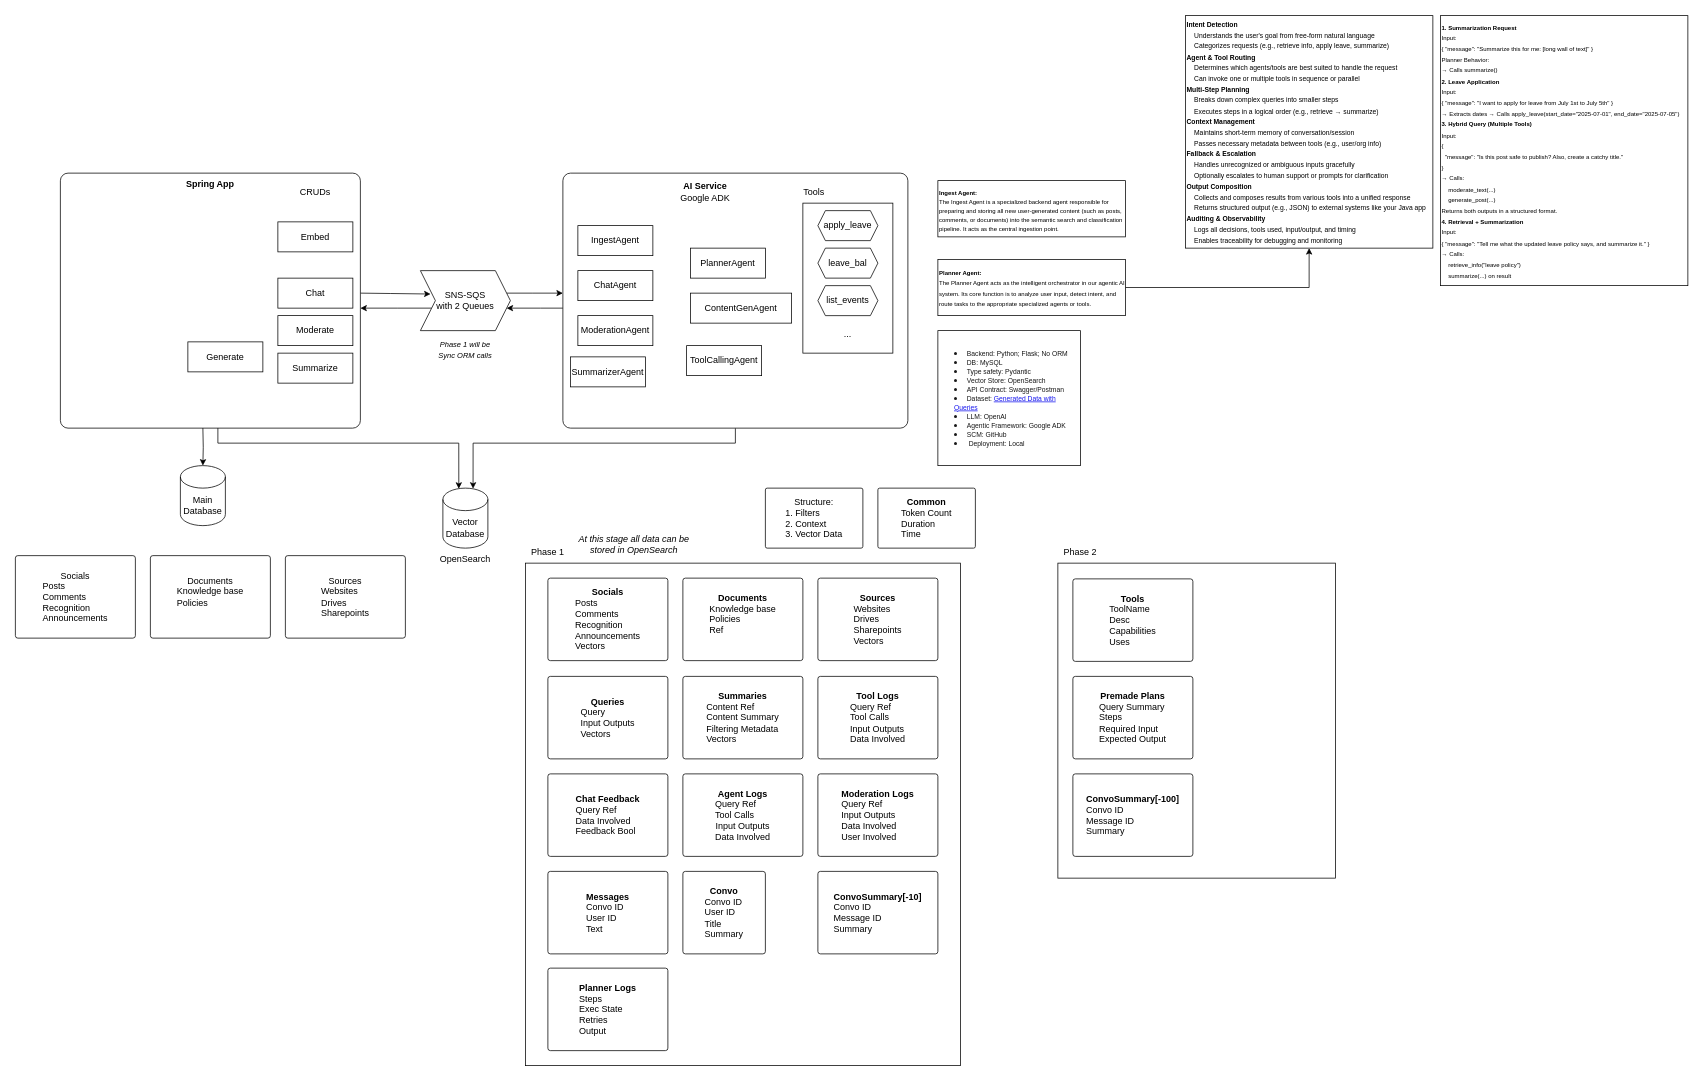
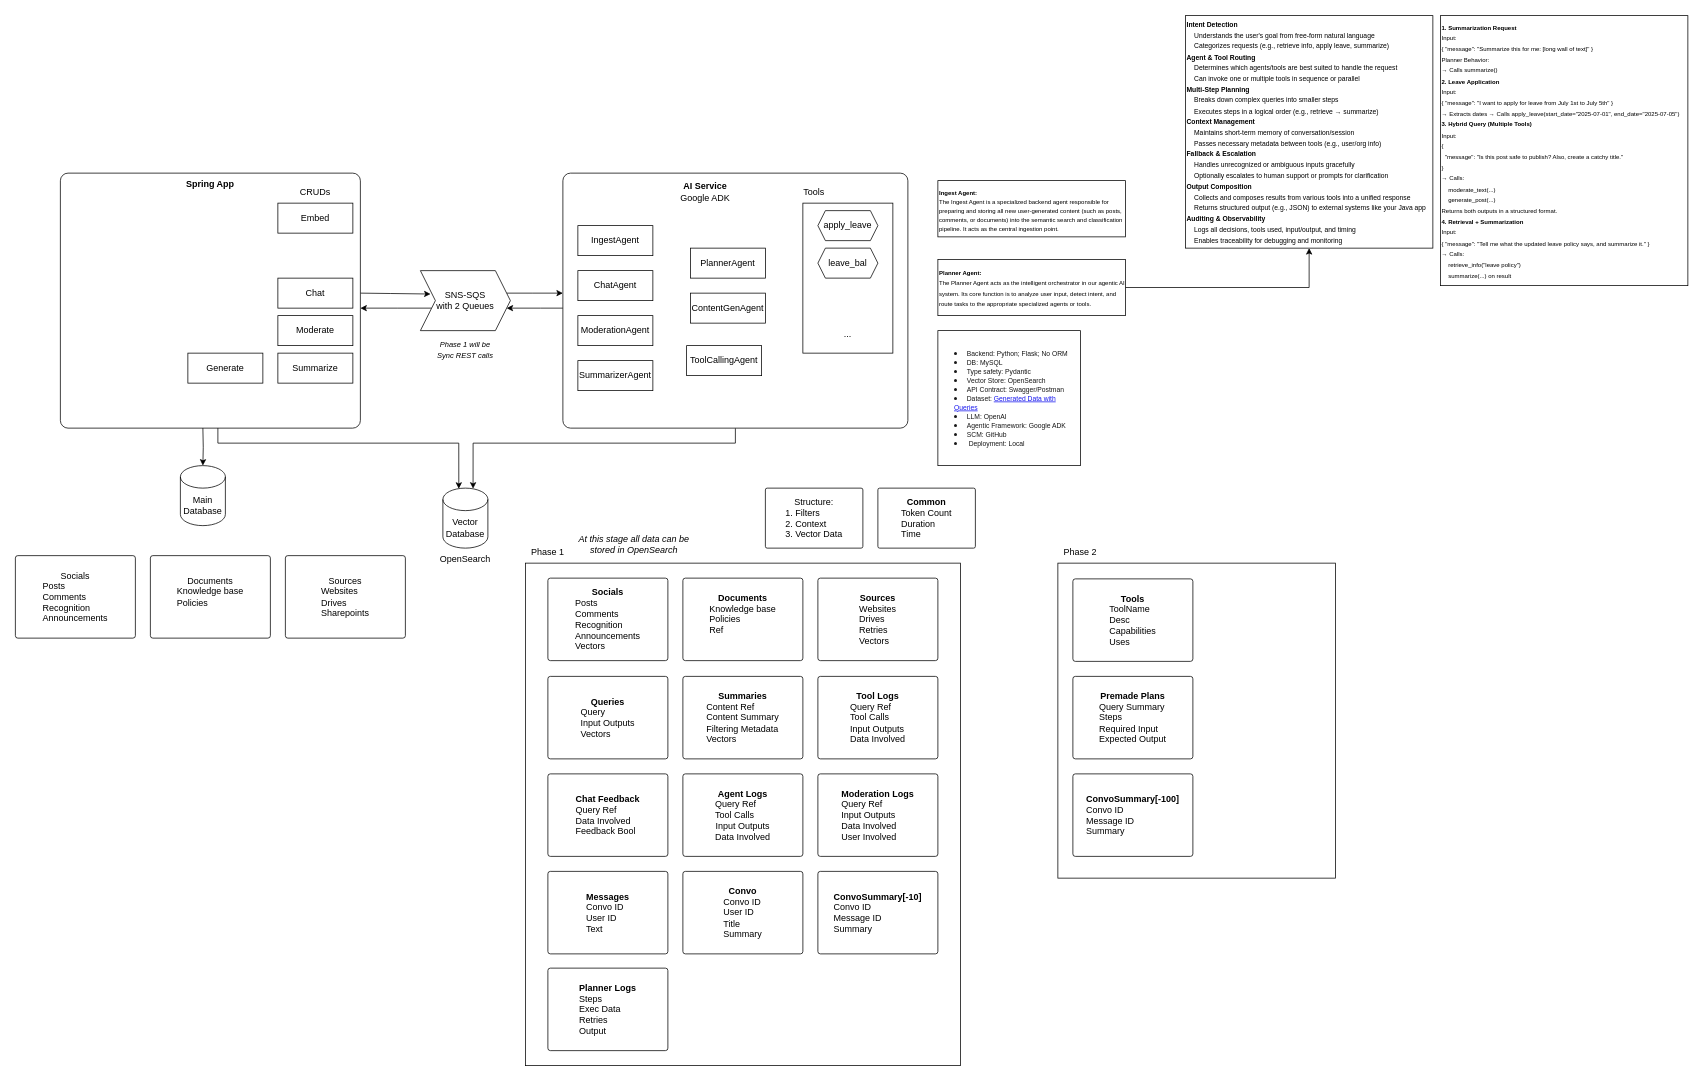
(315, 237) -> (315, 218)
(848, 300) -> none
(741, 308) -> (728, 308)
(465, 349) -> (465, 349)
(225, 357) -> (225, 368)
(608, 372) -> (615, 375)
(878, 619) -> (878, 619)
(724, 912) -> (743, 912)
(608, 1009) -> (608, 1009)
